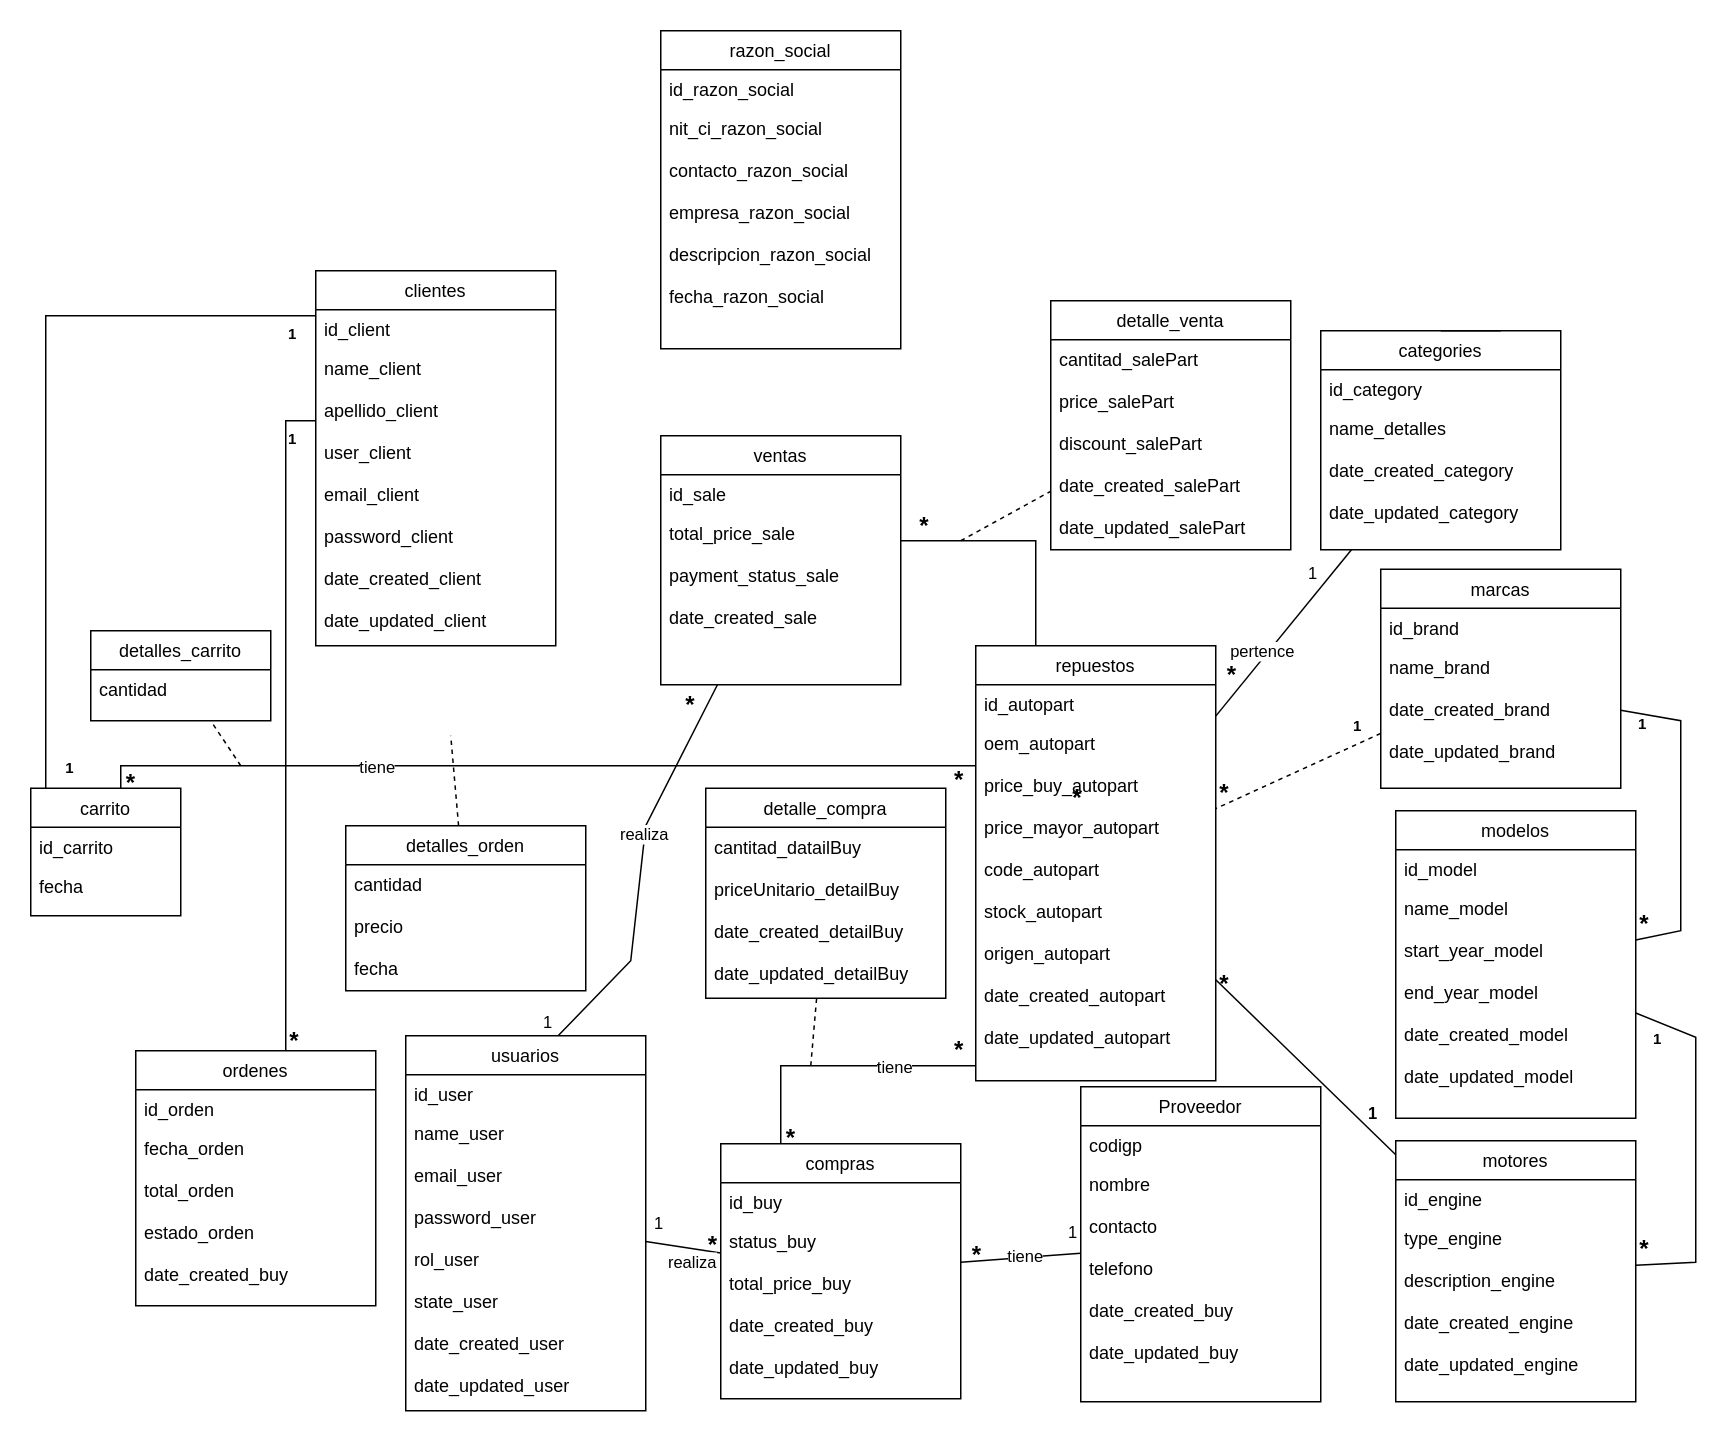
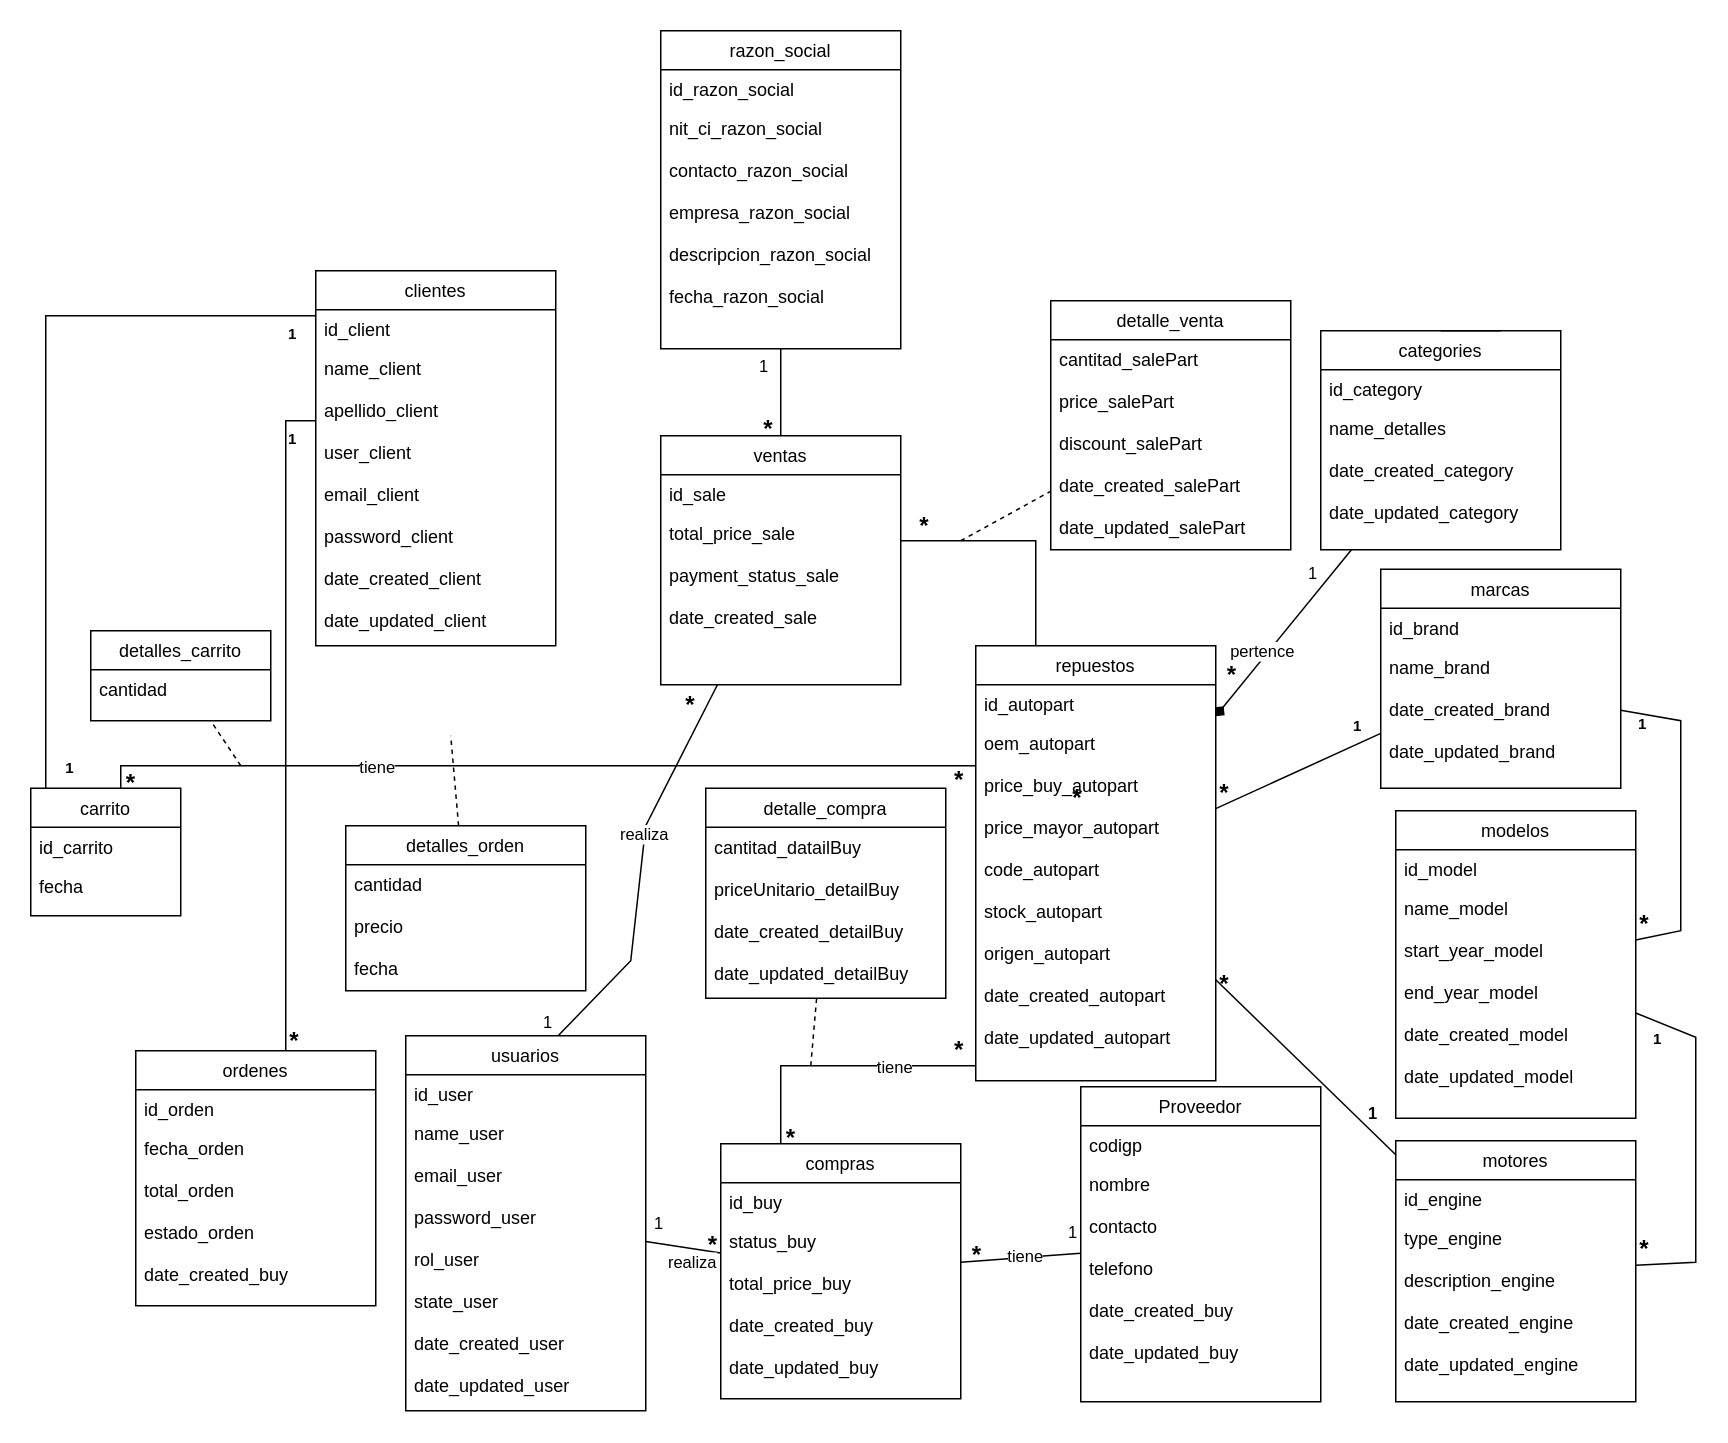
none -> (781, 393)
(1221, 710) -> (1224, 706)
(1298, 771) -> (1298, 771)
